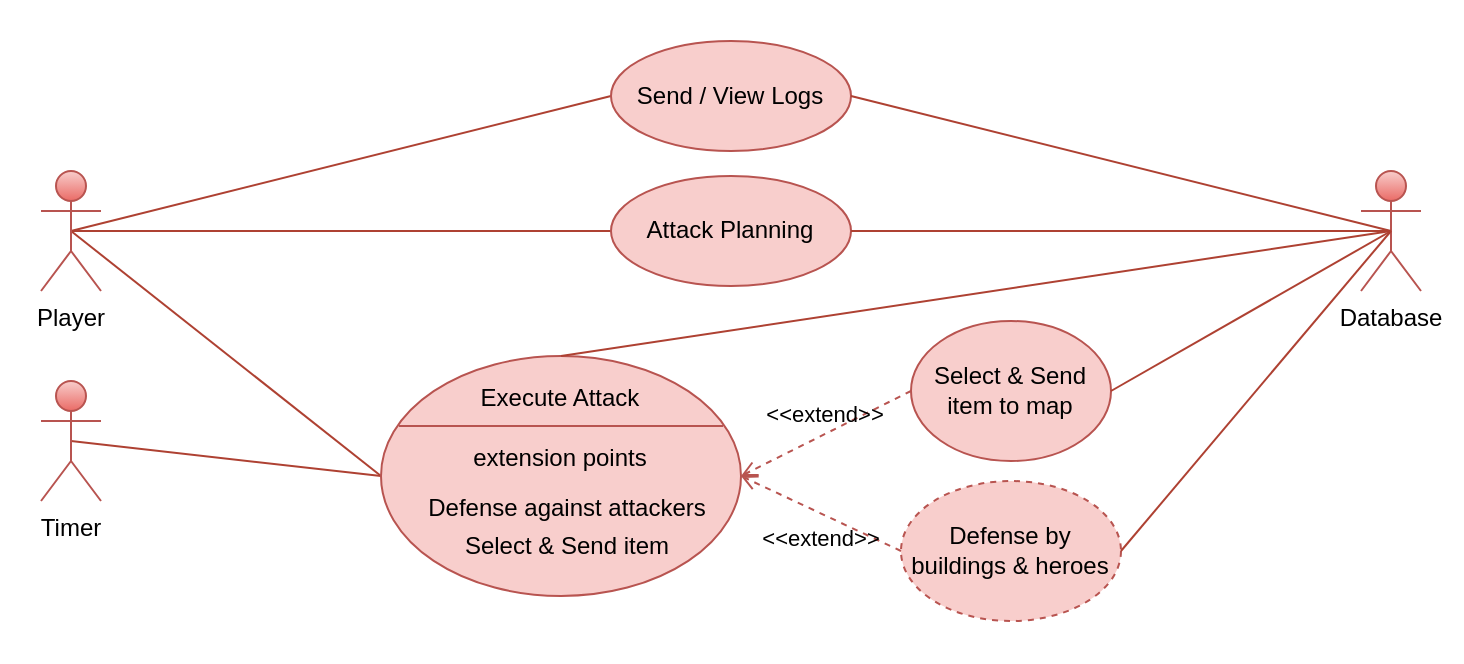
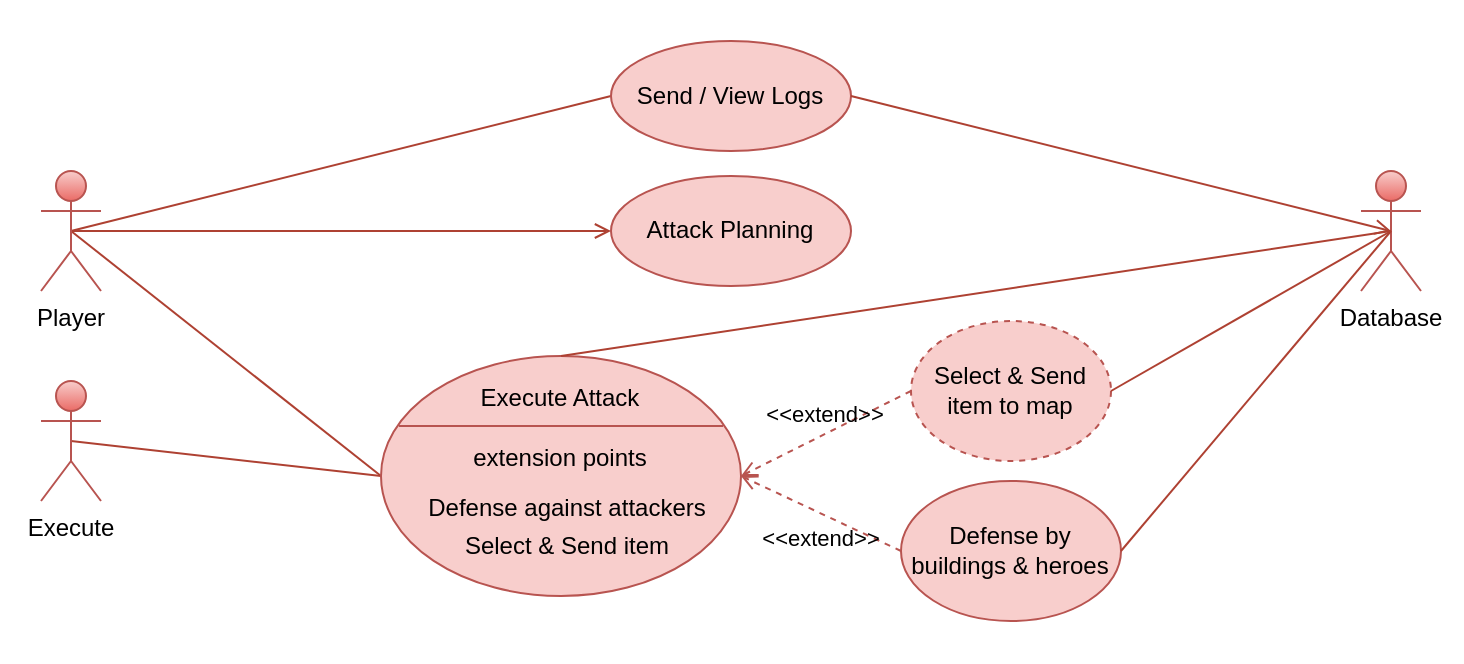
(1378, 228) -> (1379, 228)
(604, 231) -> (603, 231)
(1114, 231) -> none
(1011, 391) -> (1011, 391)
(72, 529) -> (72, 529)
(1011, 551) -> (1011, 551)
